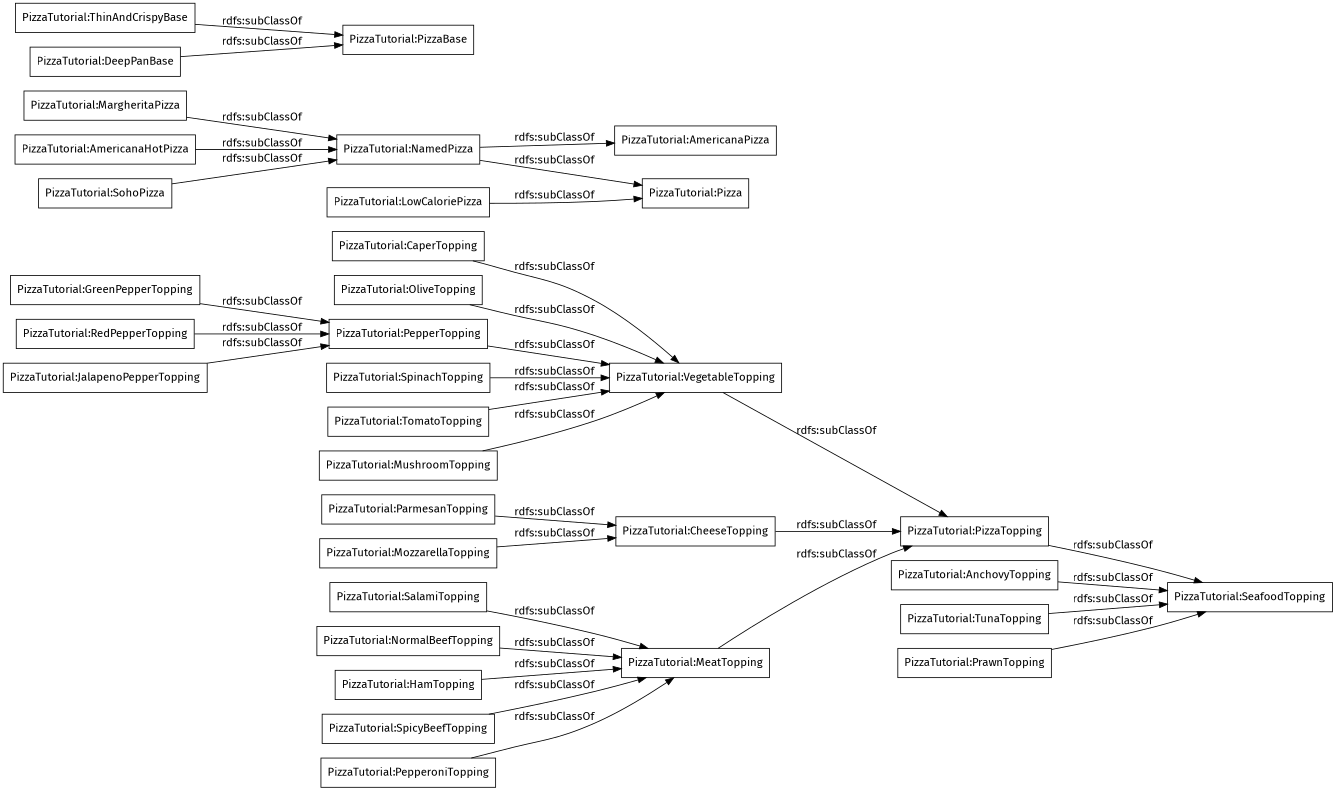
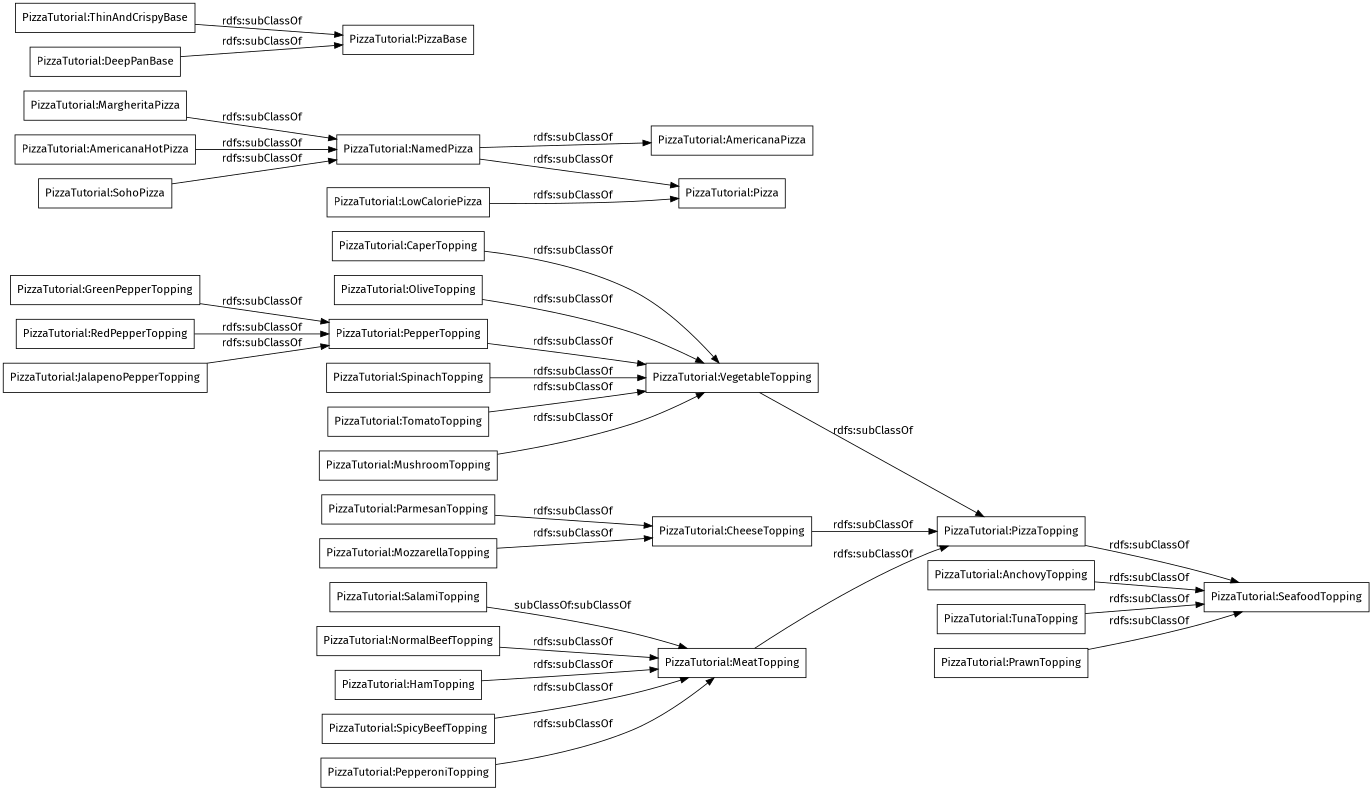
(555, 611) -> (573, 606)
